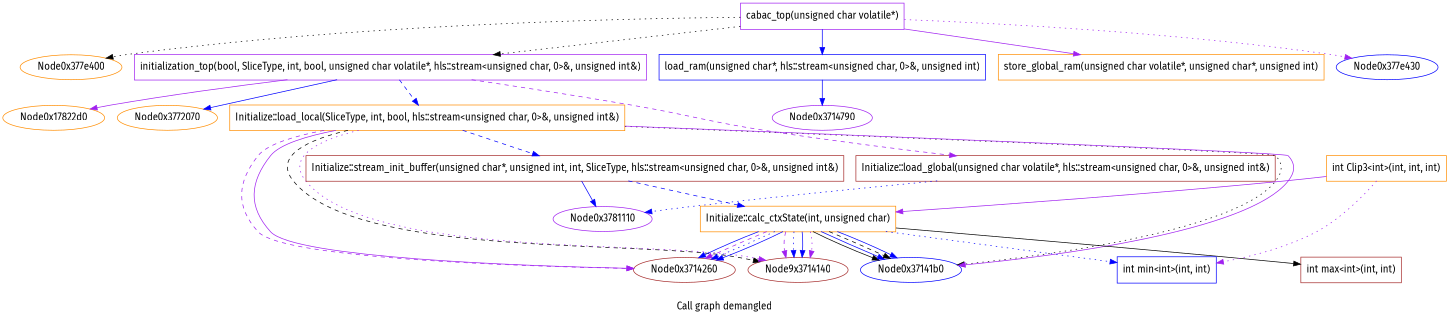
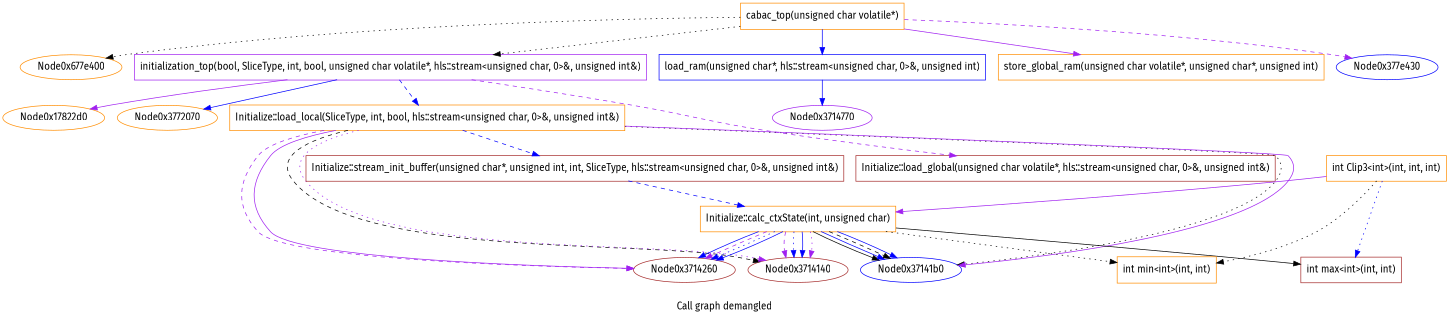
(822, 16) -> (822, 16)
(1125, 33) -> (1125, 33)
(71, 67) -> (71, 67)
(822, 118) -> (822, 118)
none -> (1370, 216)
(603, 219) -> none
(1308, 236) -> (1308, 236)
(998, 247) -> (998, 247)
(798, 270) -> (798, 270)
(1167, 270) -> (1167, 270)
